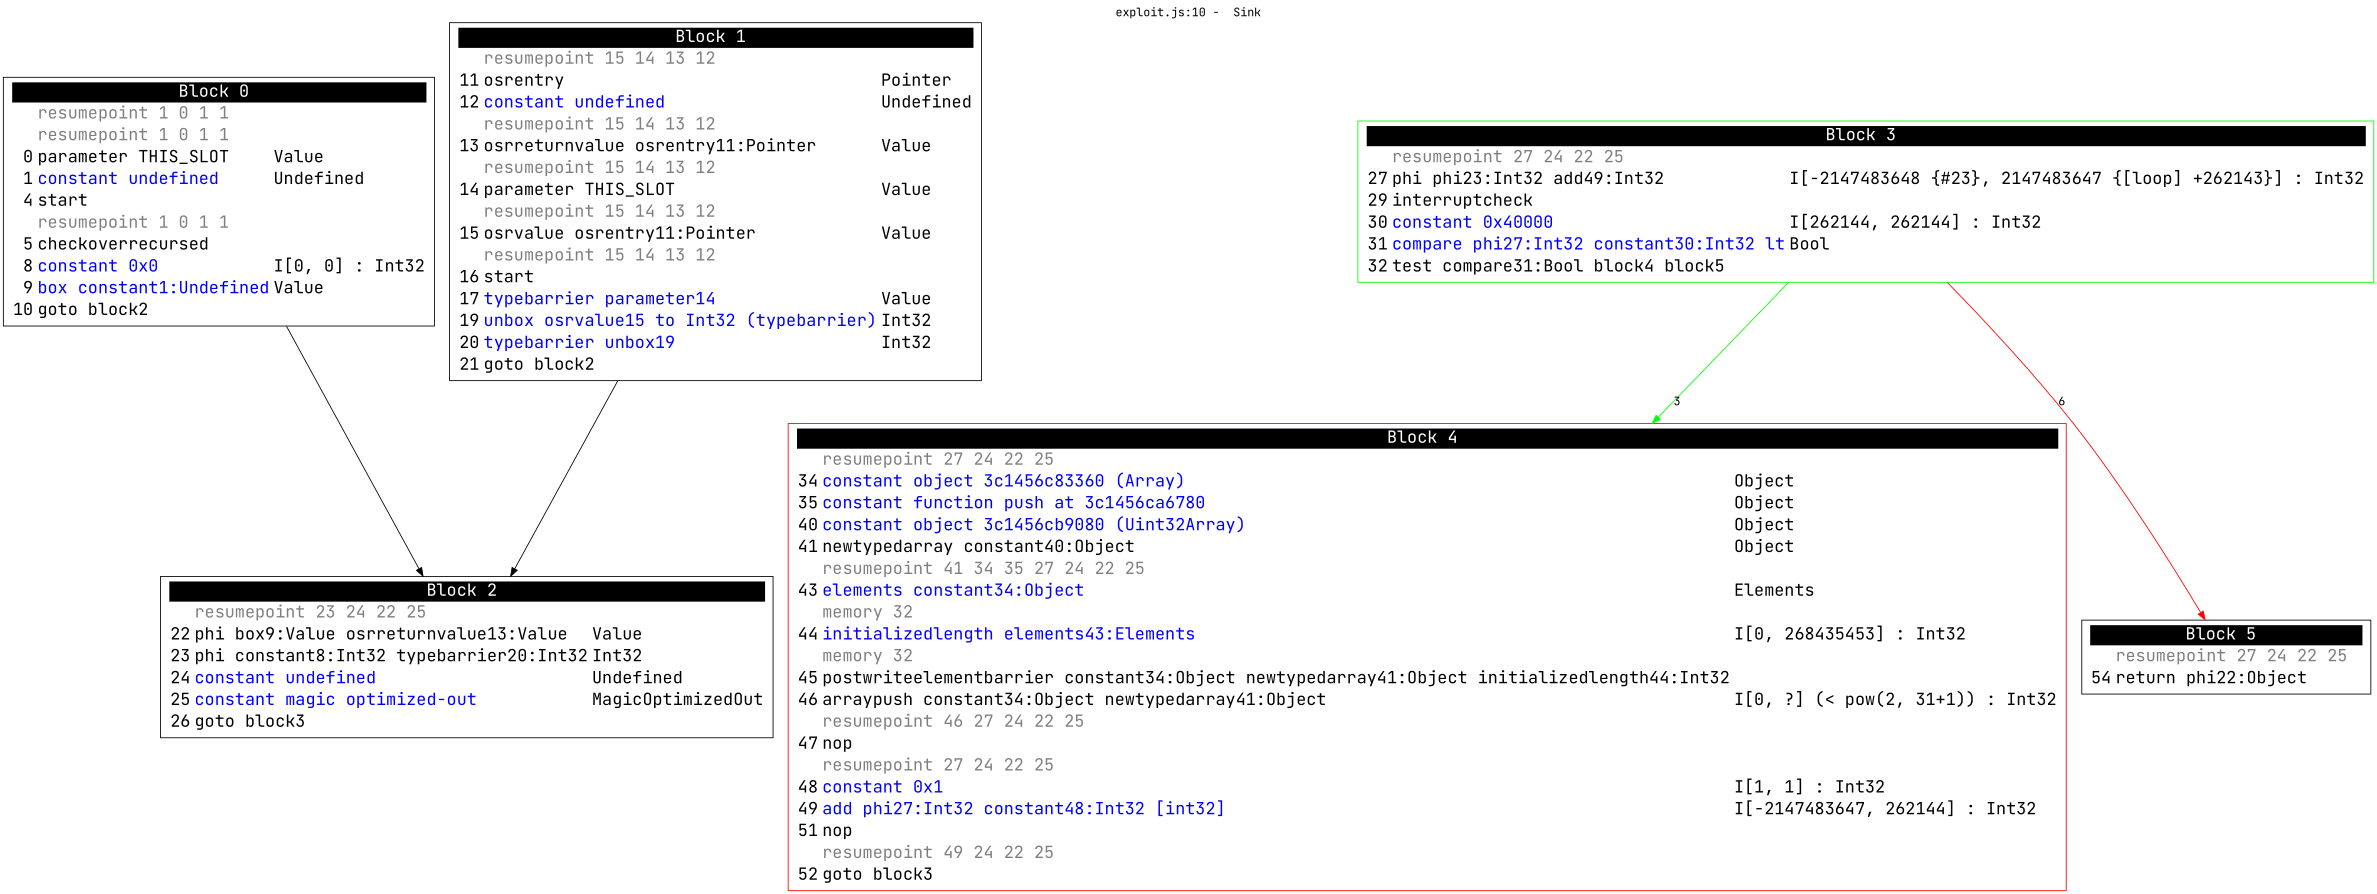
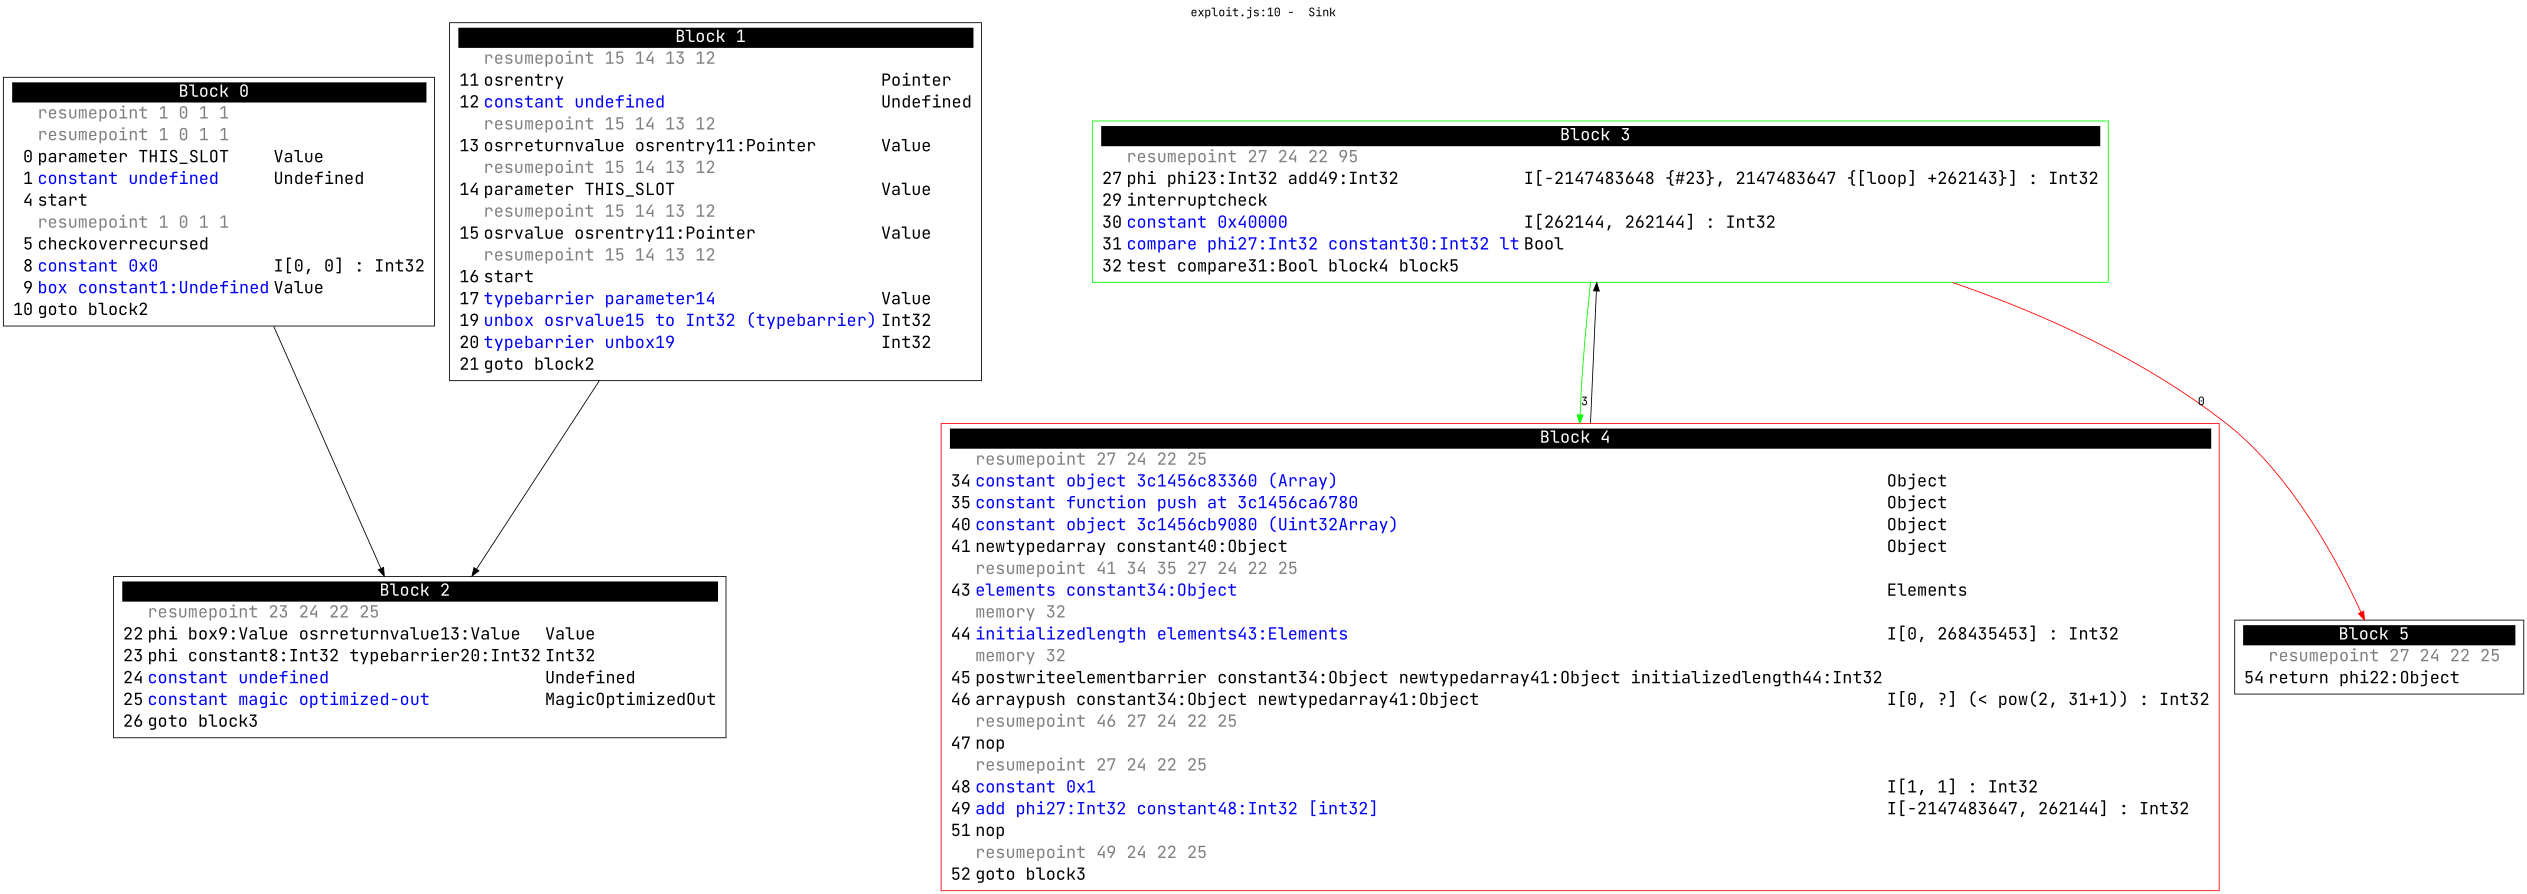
(1513, 157) -> (1248, 157)
none -> (1593, 357)
(2062, 402) -> (2202, 402)
